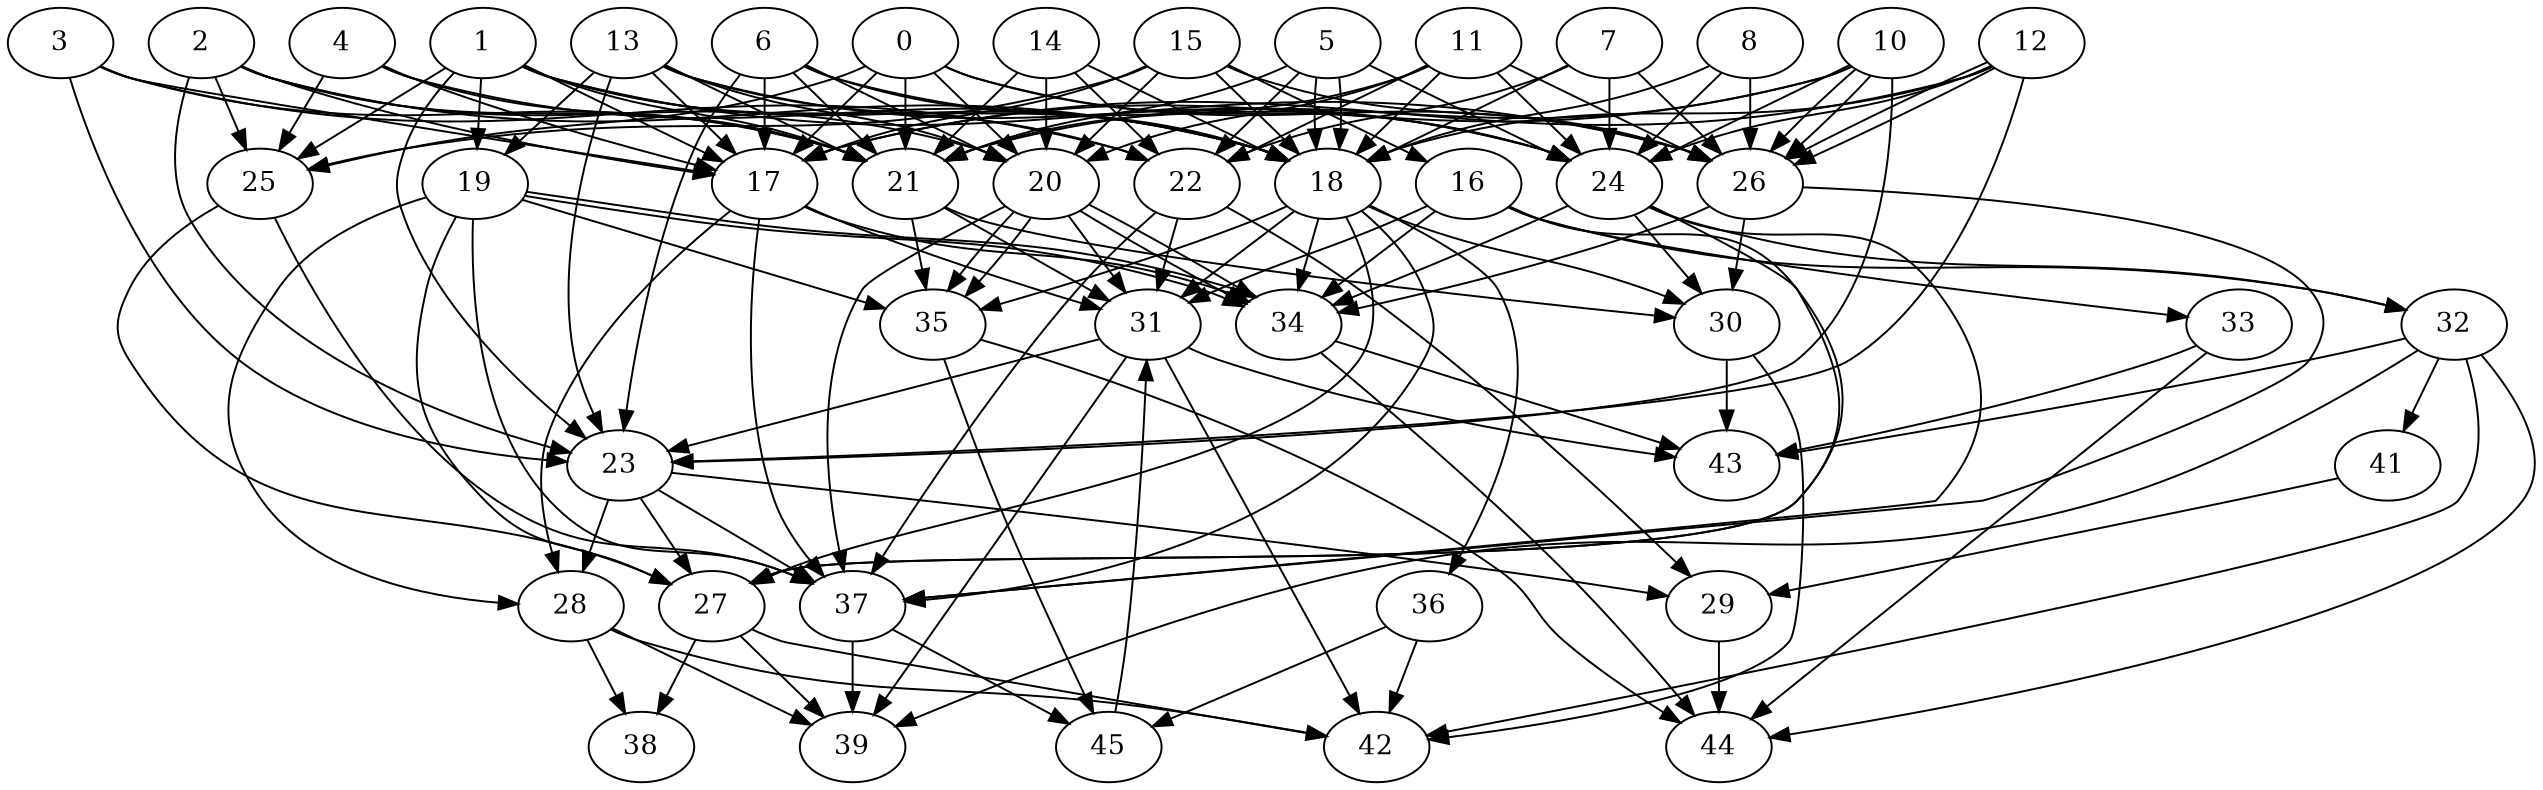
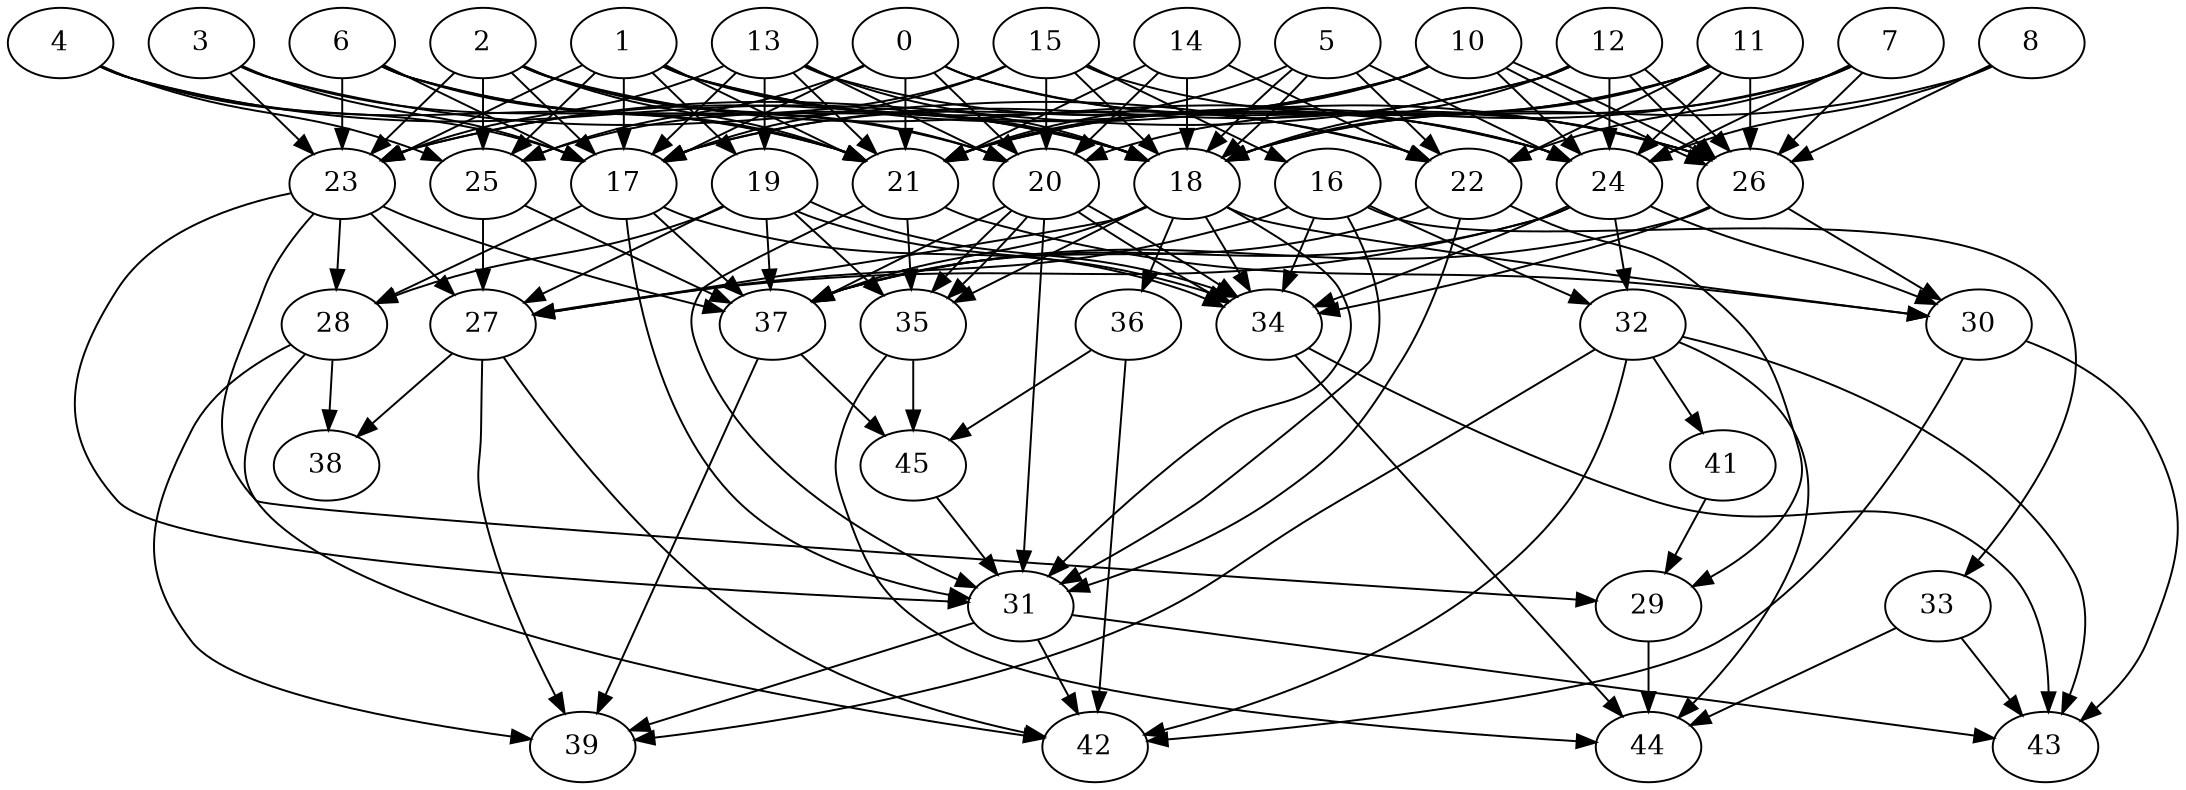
(1177, 114) -> (1036, 114)
none -> (1408, 114)
(893, 393) -> (281, 547)
